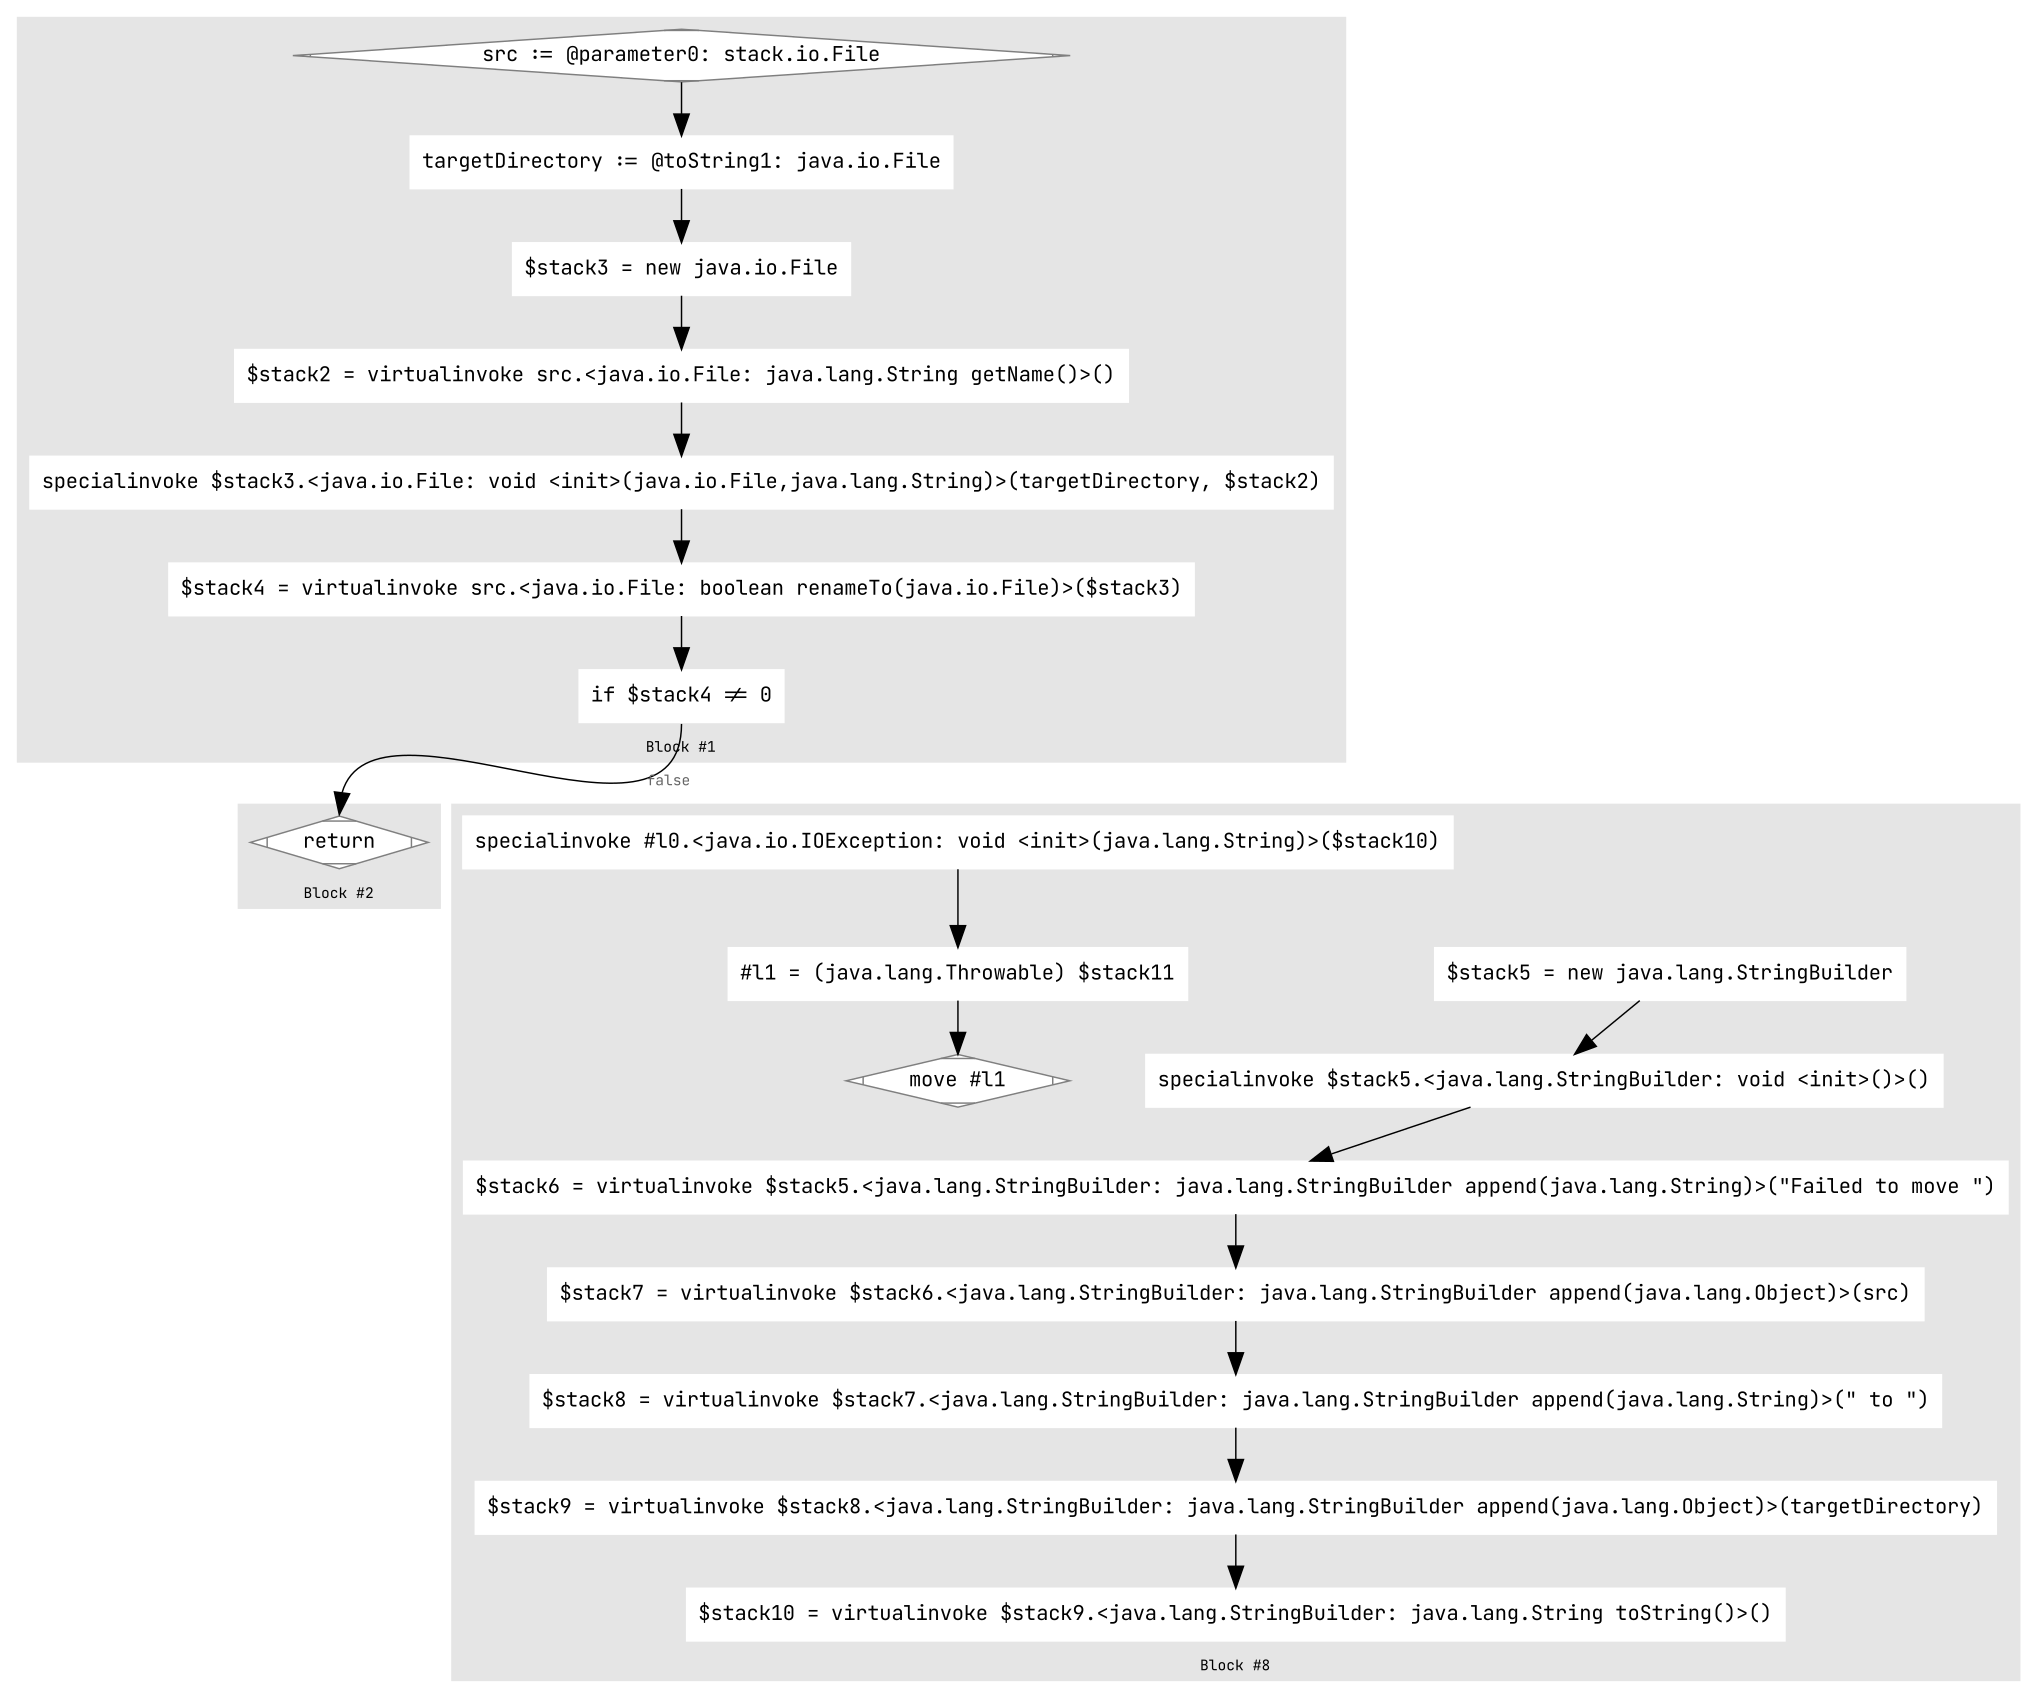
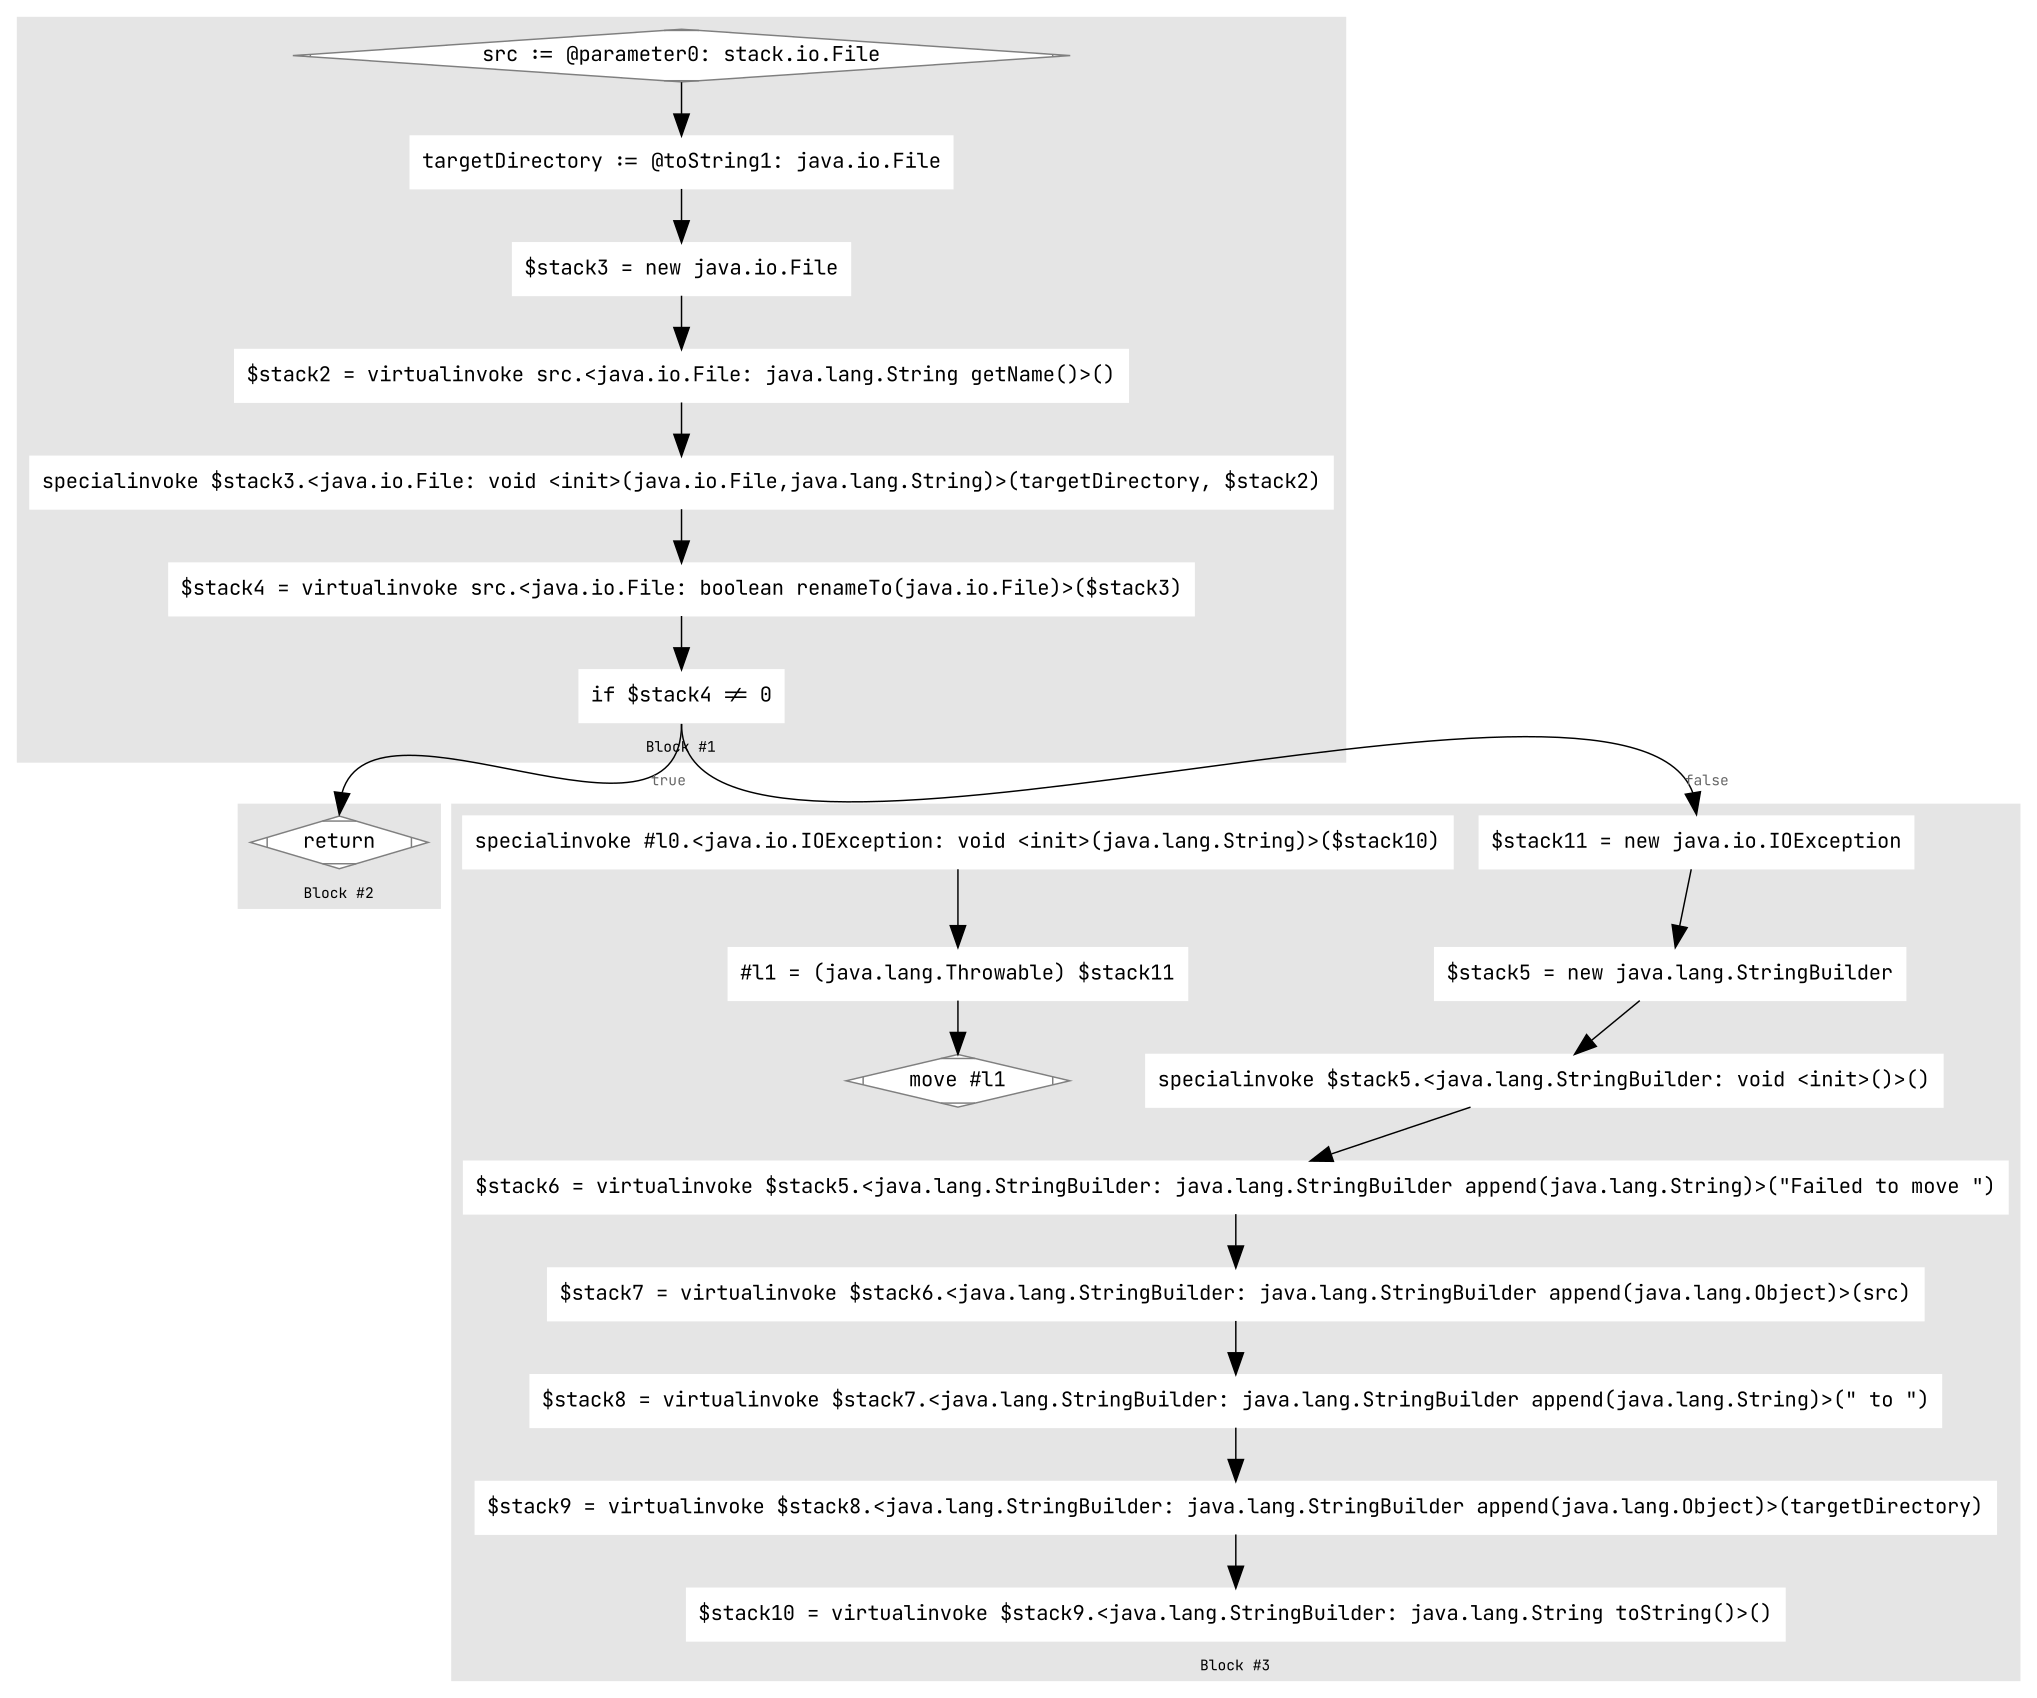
(669, 782) -> (669, 782)
none -> (1696, 842)
(1236, 1667) -> (1236, 1667)
